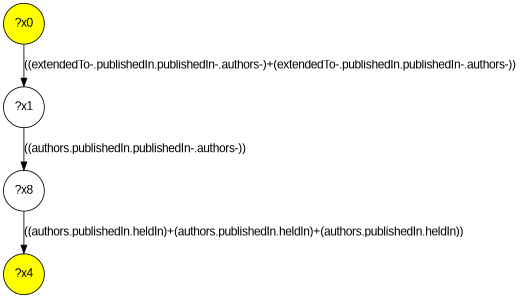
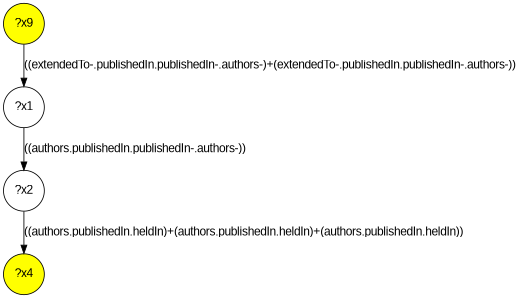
(24, 24) -> (24, 24)
(24, 191) -> (24, 191)
